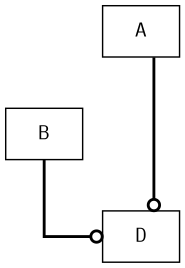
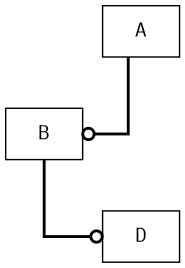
(154, 128) -> (128, 113)
